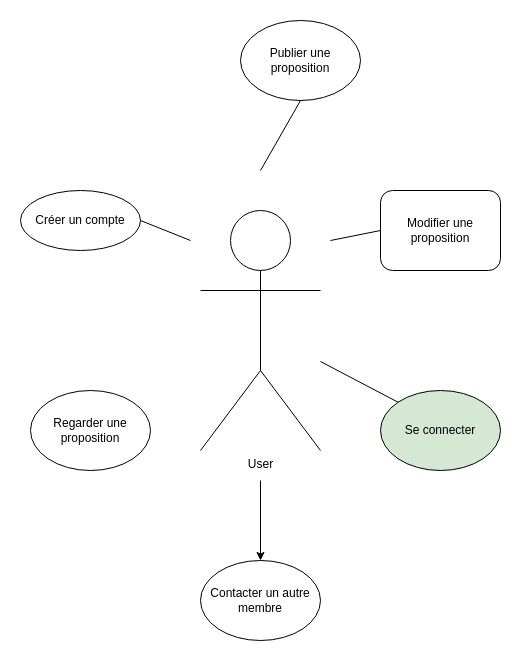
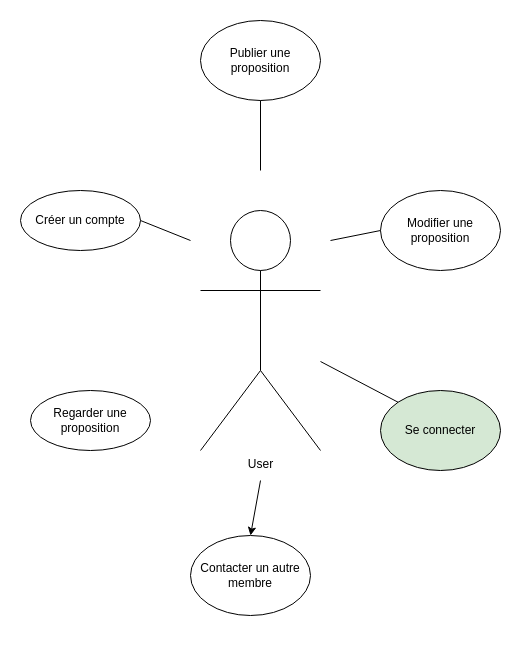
(301, 61) -> (261, 61)
(441, 231) -> (441, 231)
(91, 431) -> (91, 421)
(261, 601) -> (251, 576)
